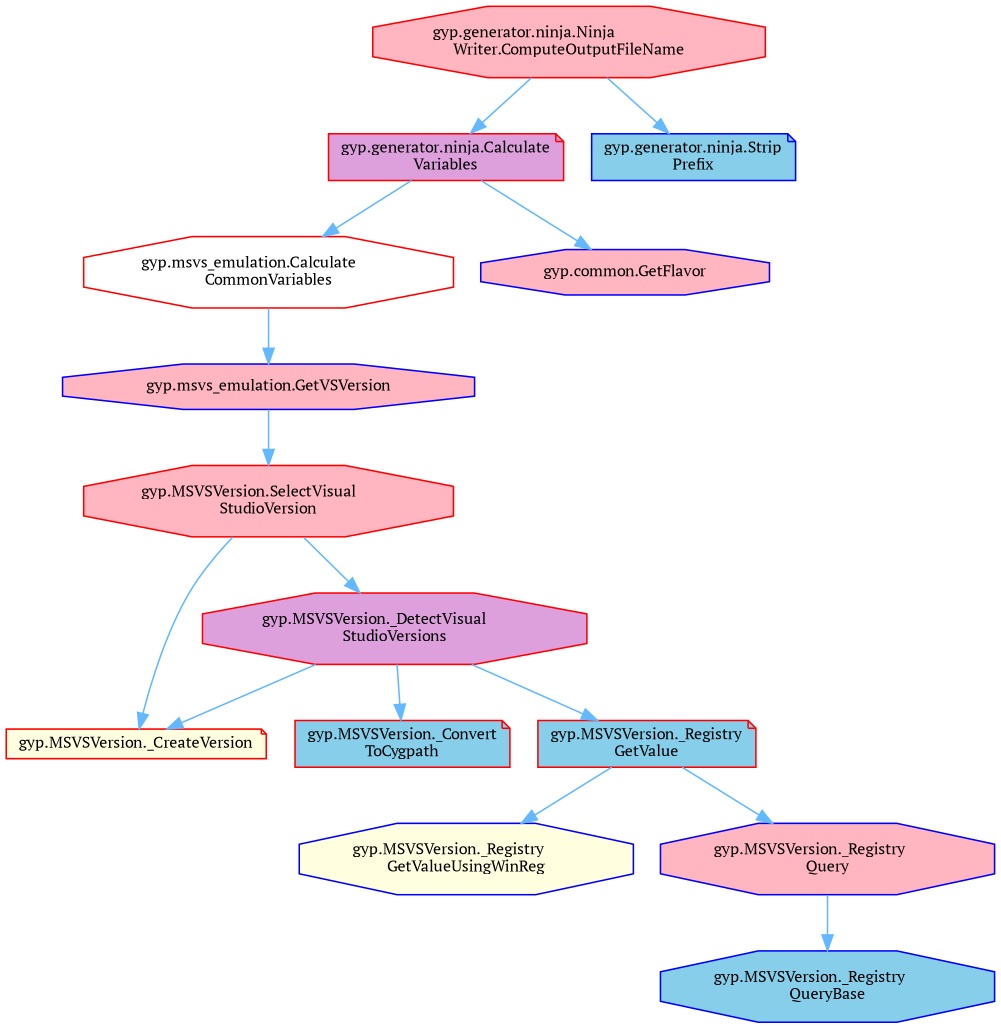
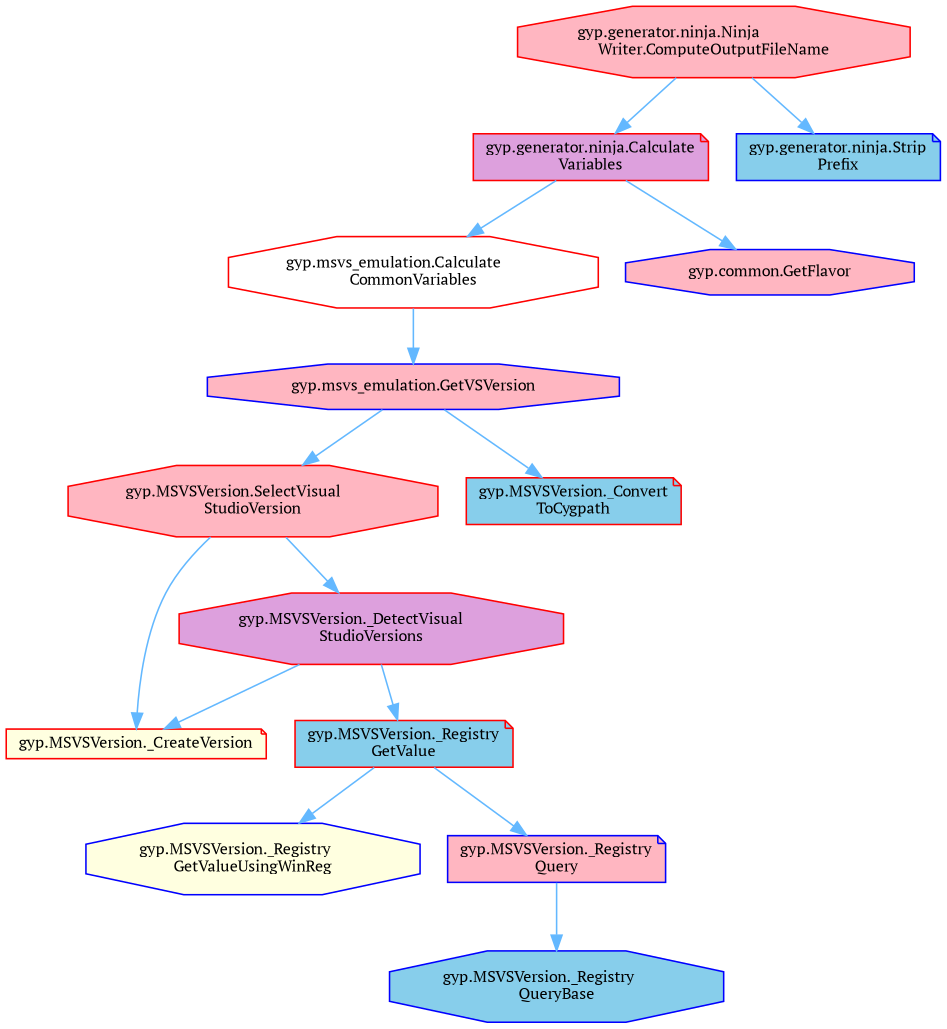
(398, 684) -> (486, 439)
(828, 859) -> (557, 859)
